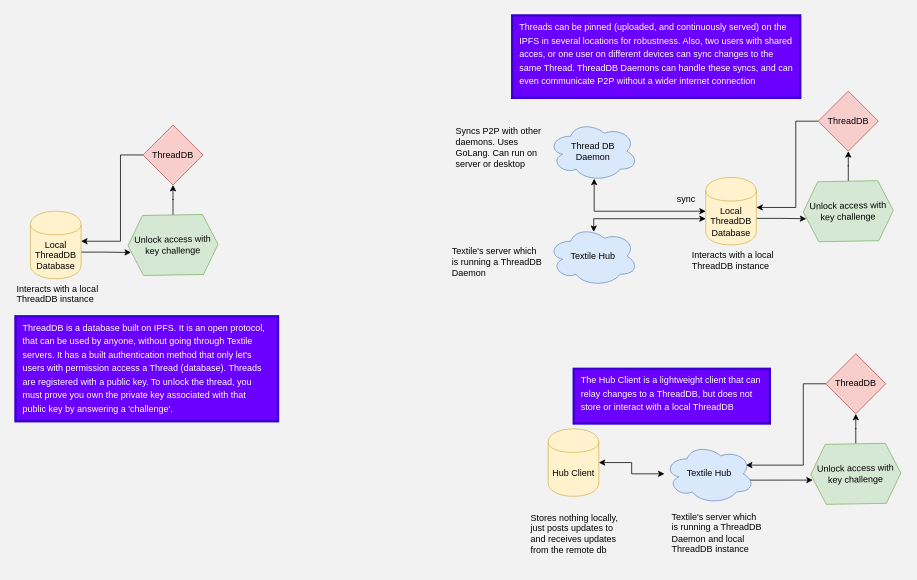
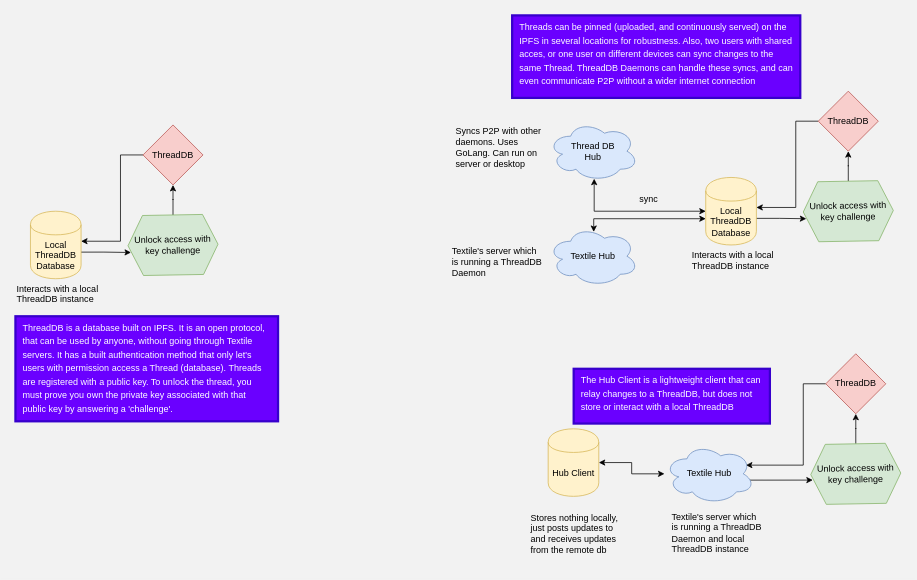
(593, 151) -> (593, 151)
(687, 196) -> (649, 196)
